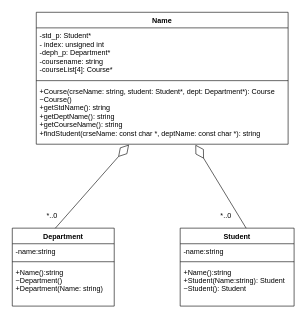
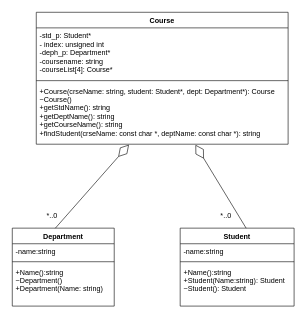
(162, 20) -> (162, 20)
